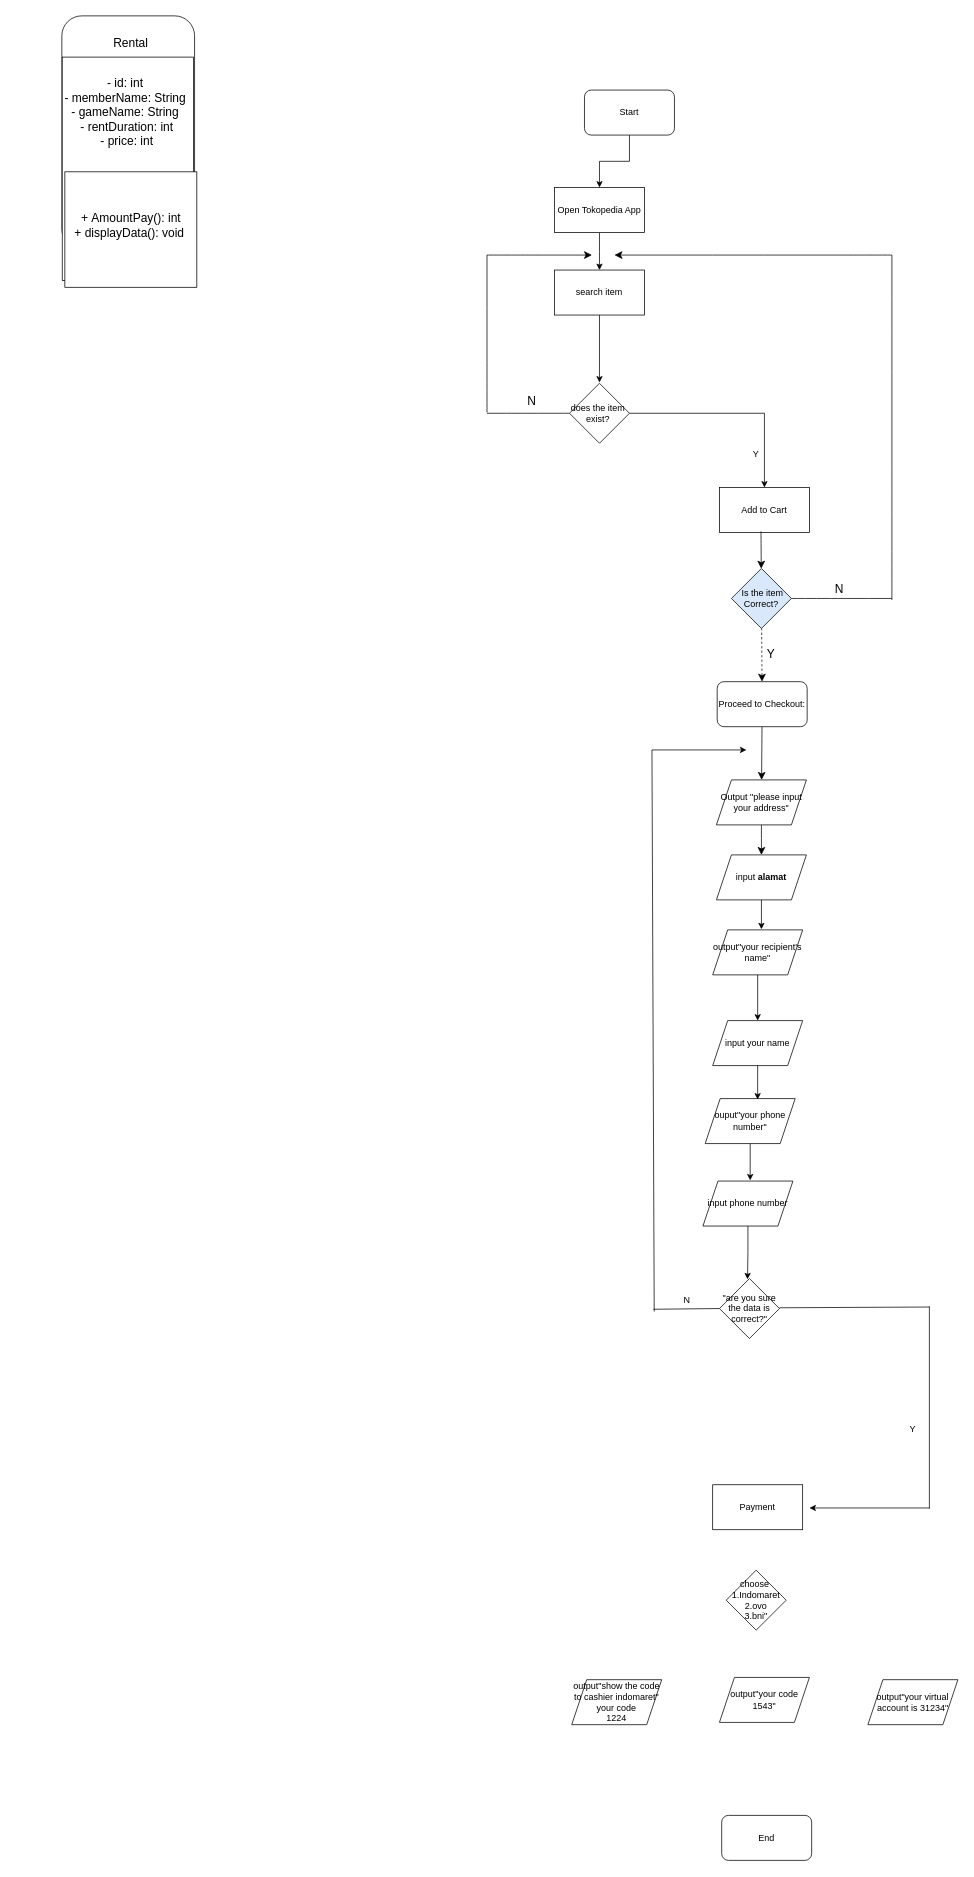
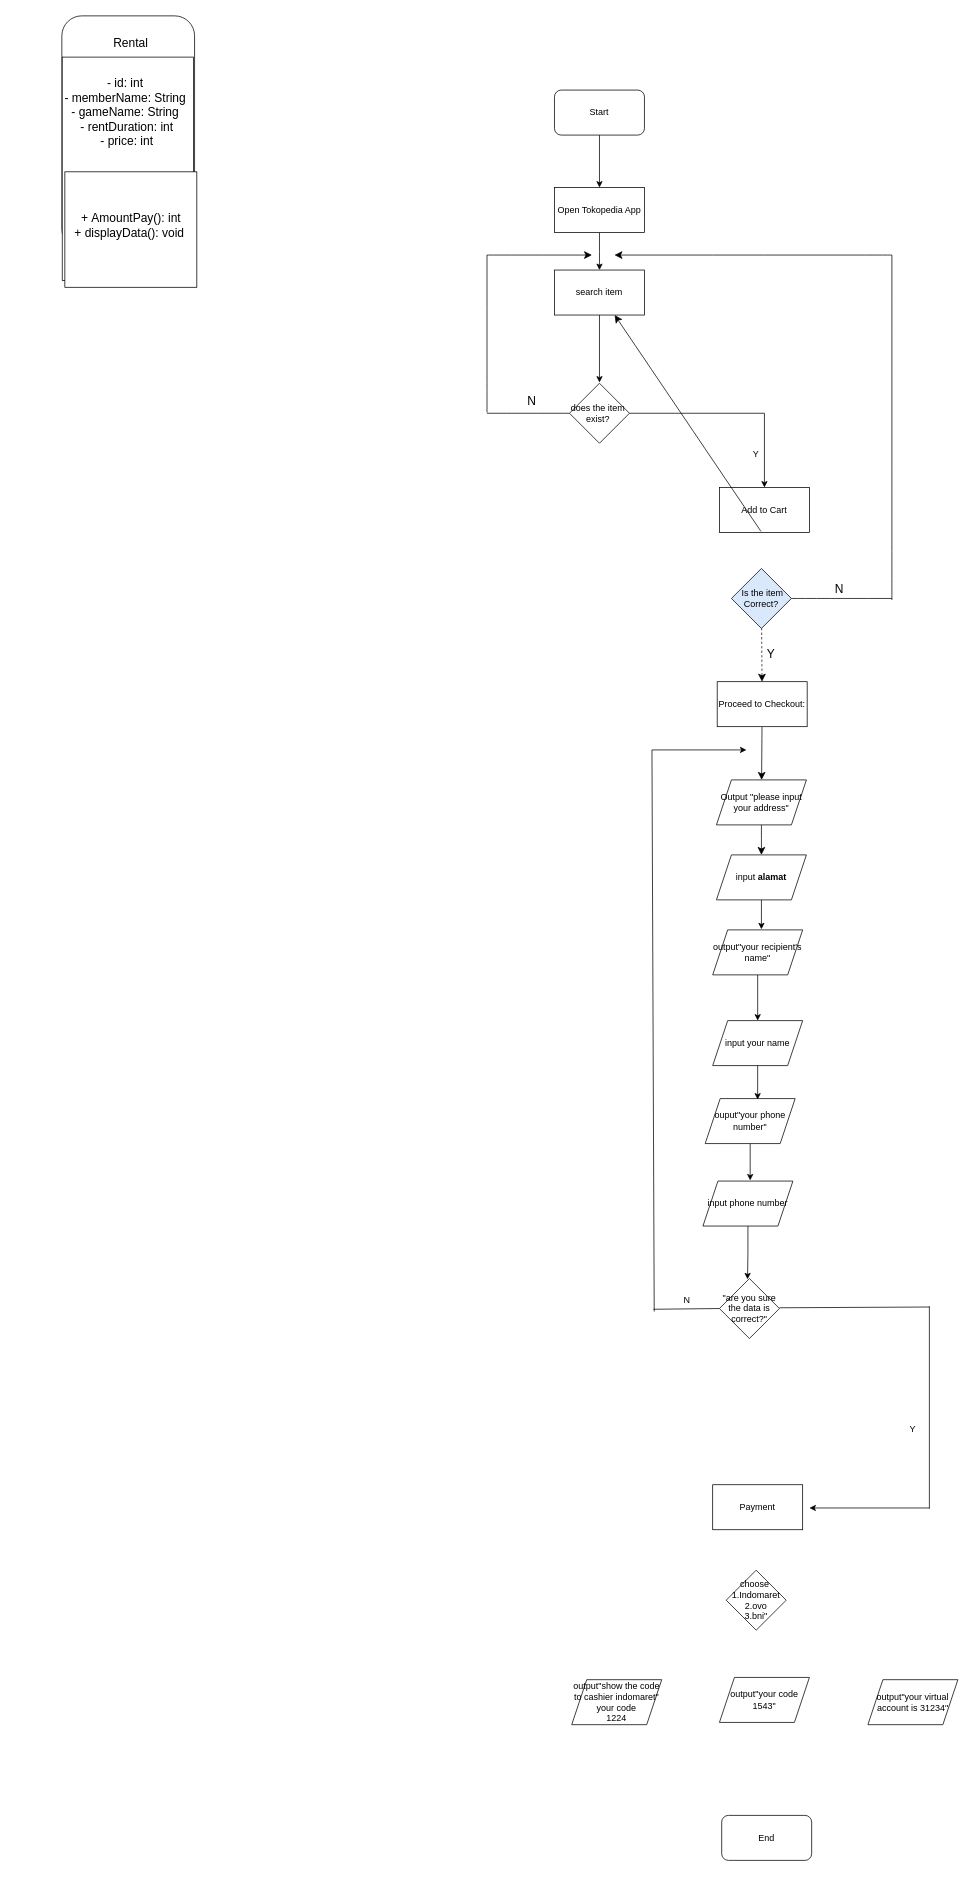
(630, 112) -> (600, 112)
(761, 559) -> (689, 424)
(762, 704) -> (762, 704)
